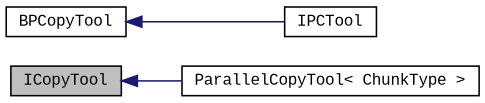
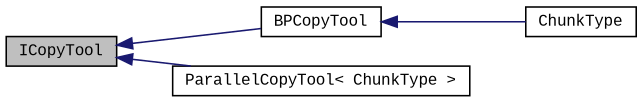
(331, 22) -> (581, 22)
none -> (197, 36)
